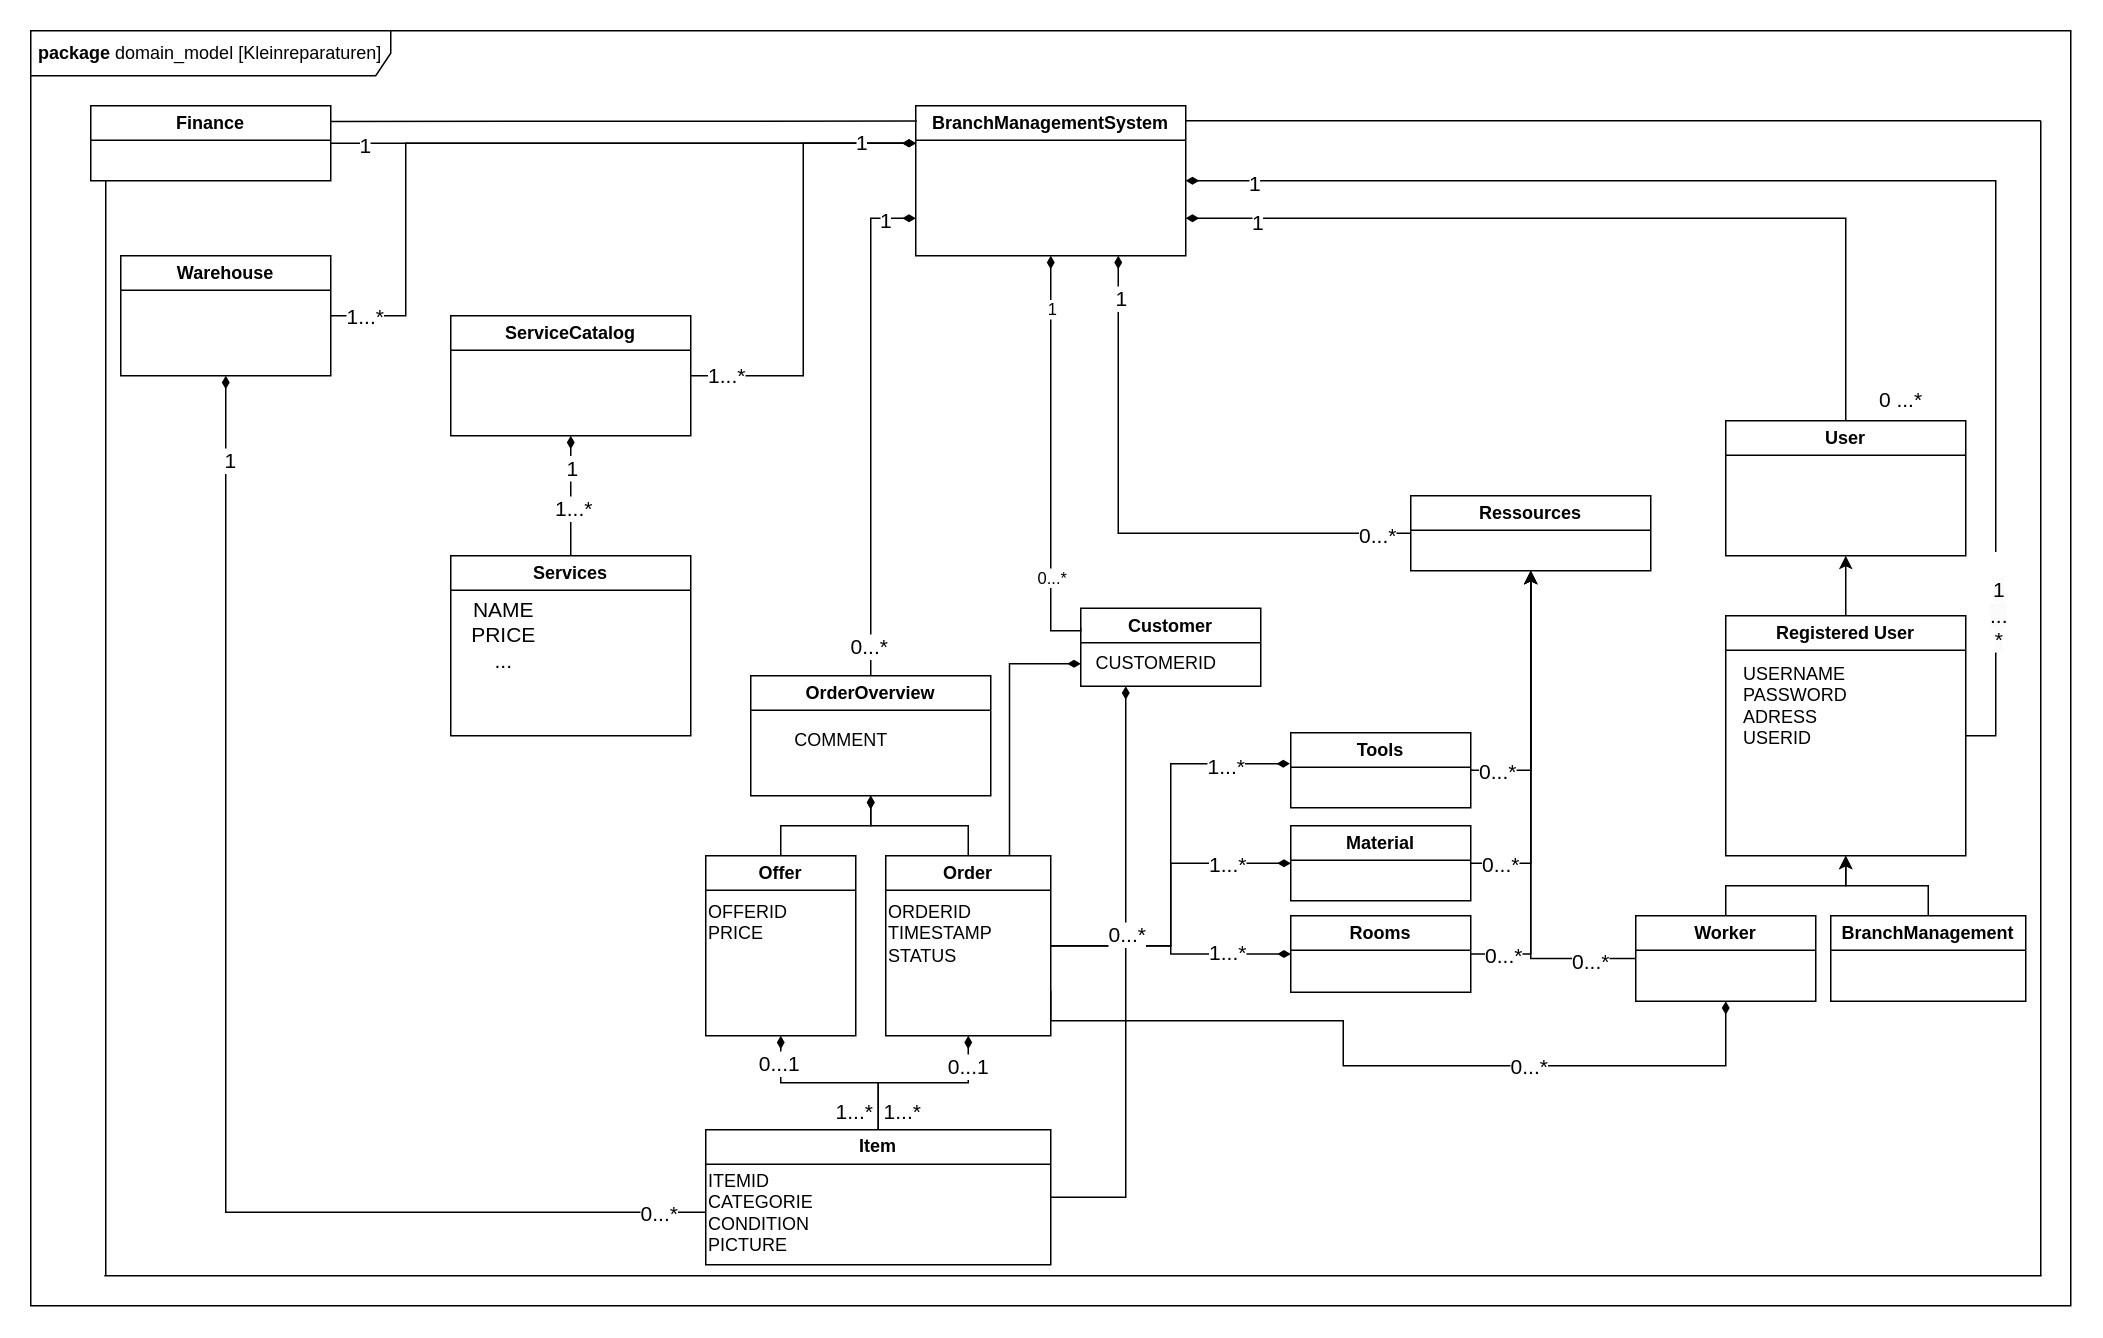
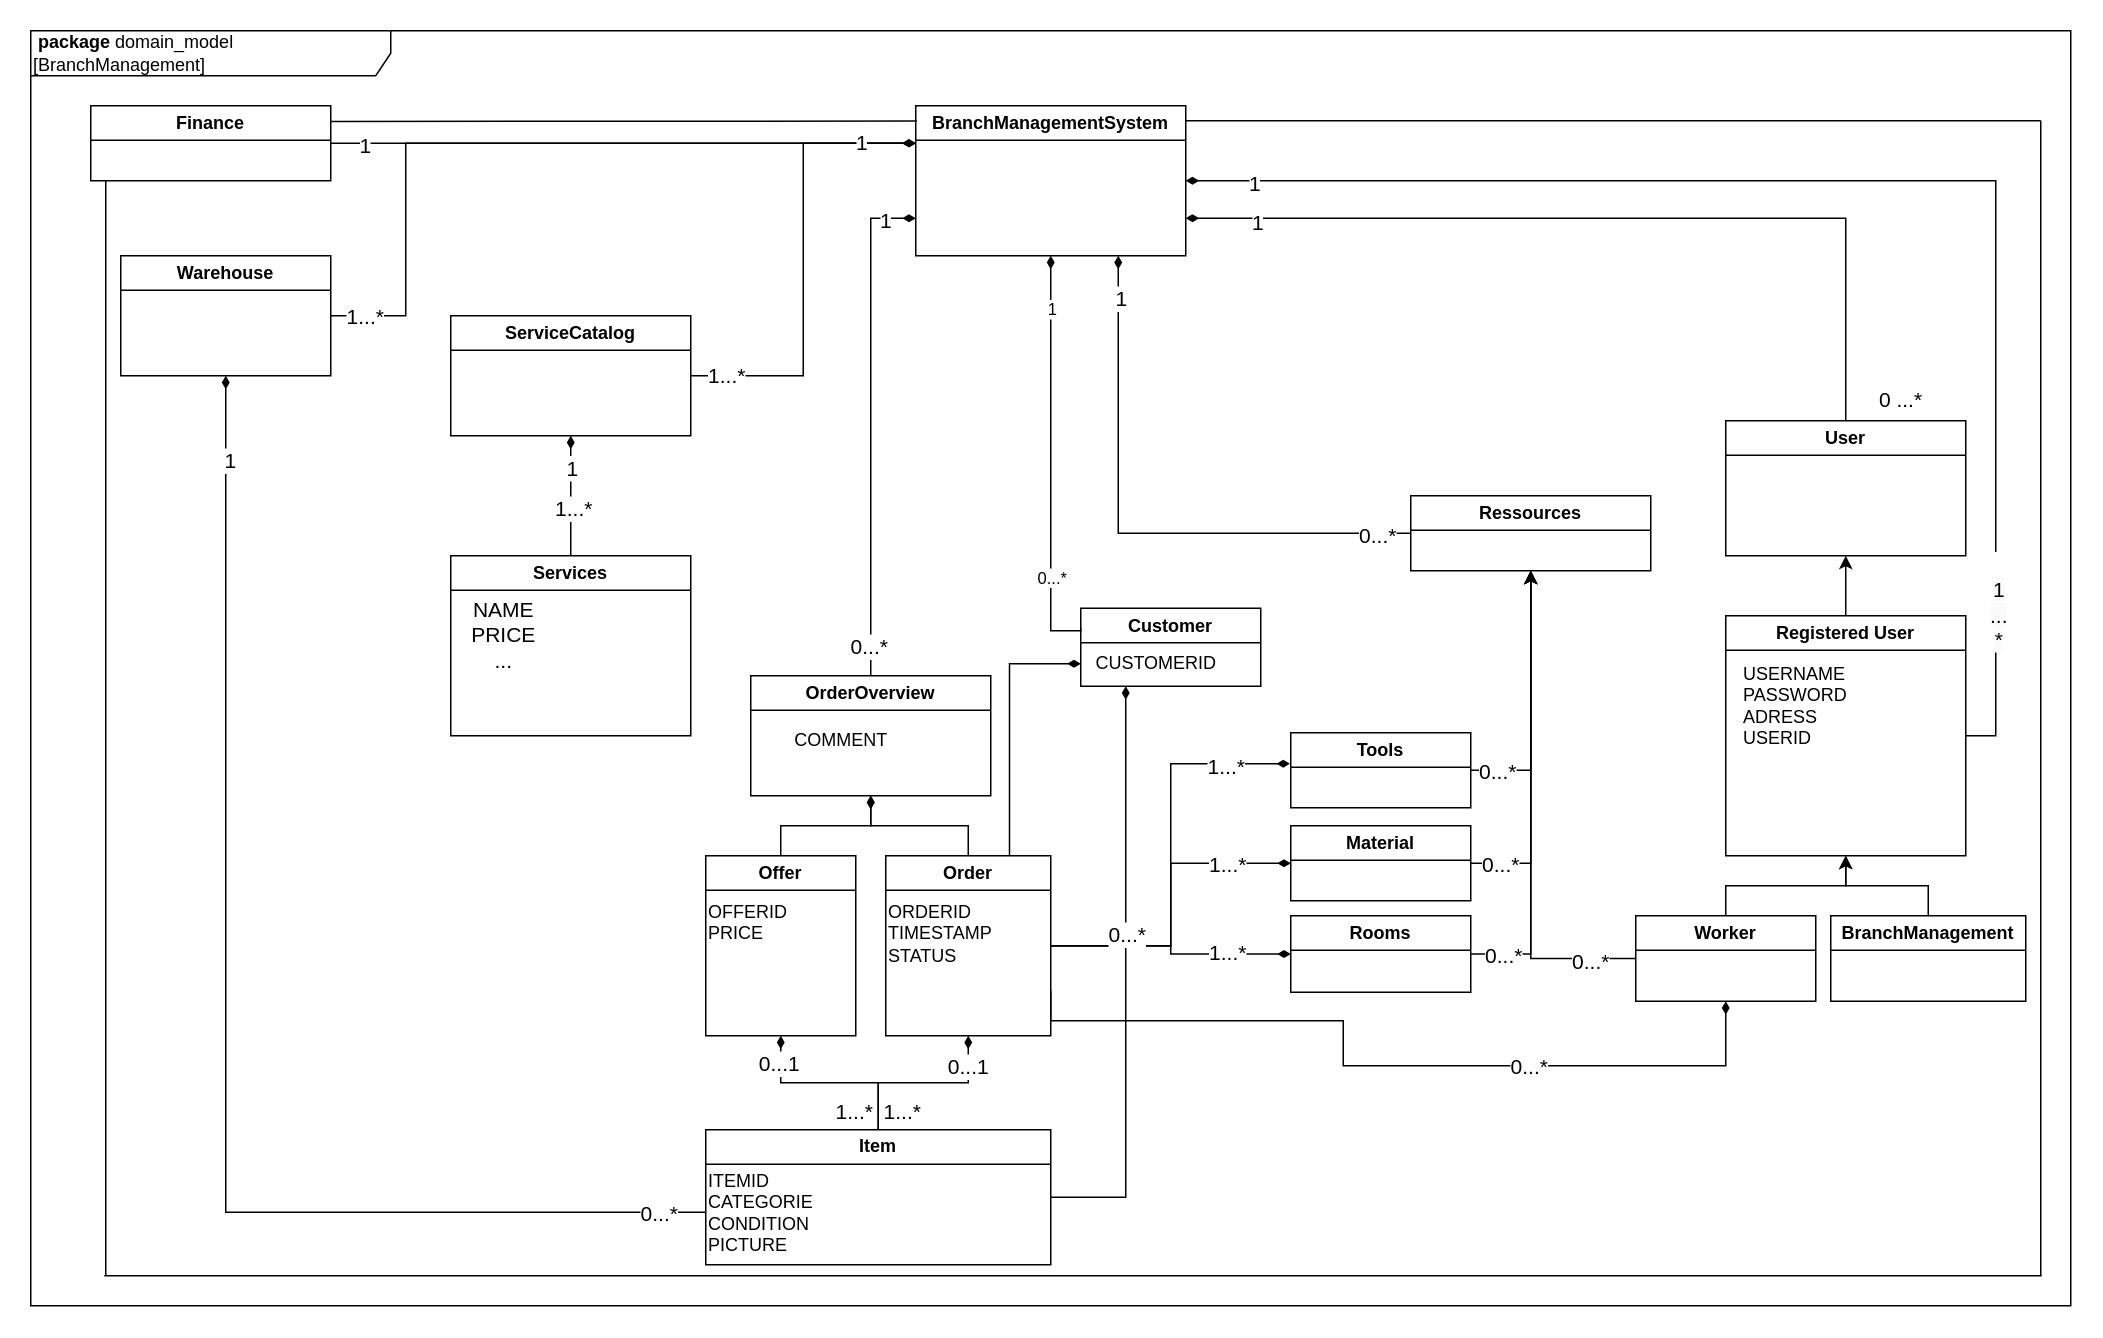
(212, 53) -> (212, 53)
